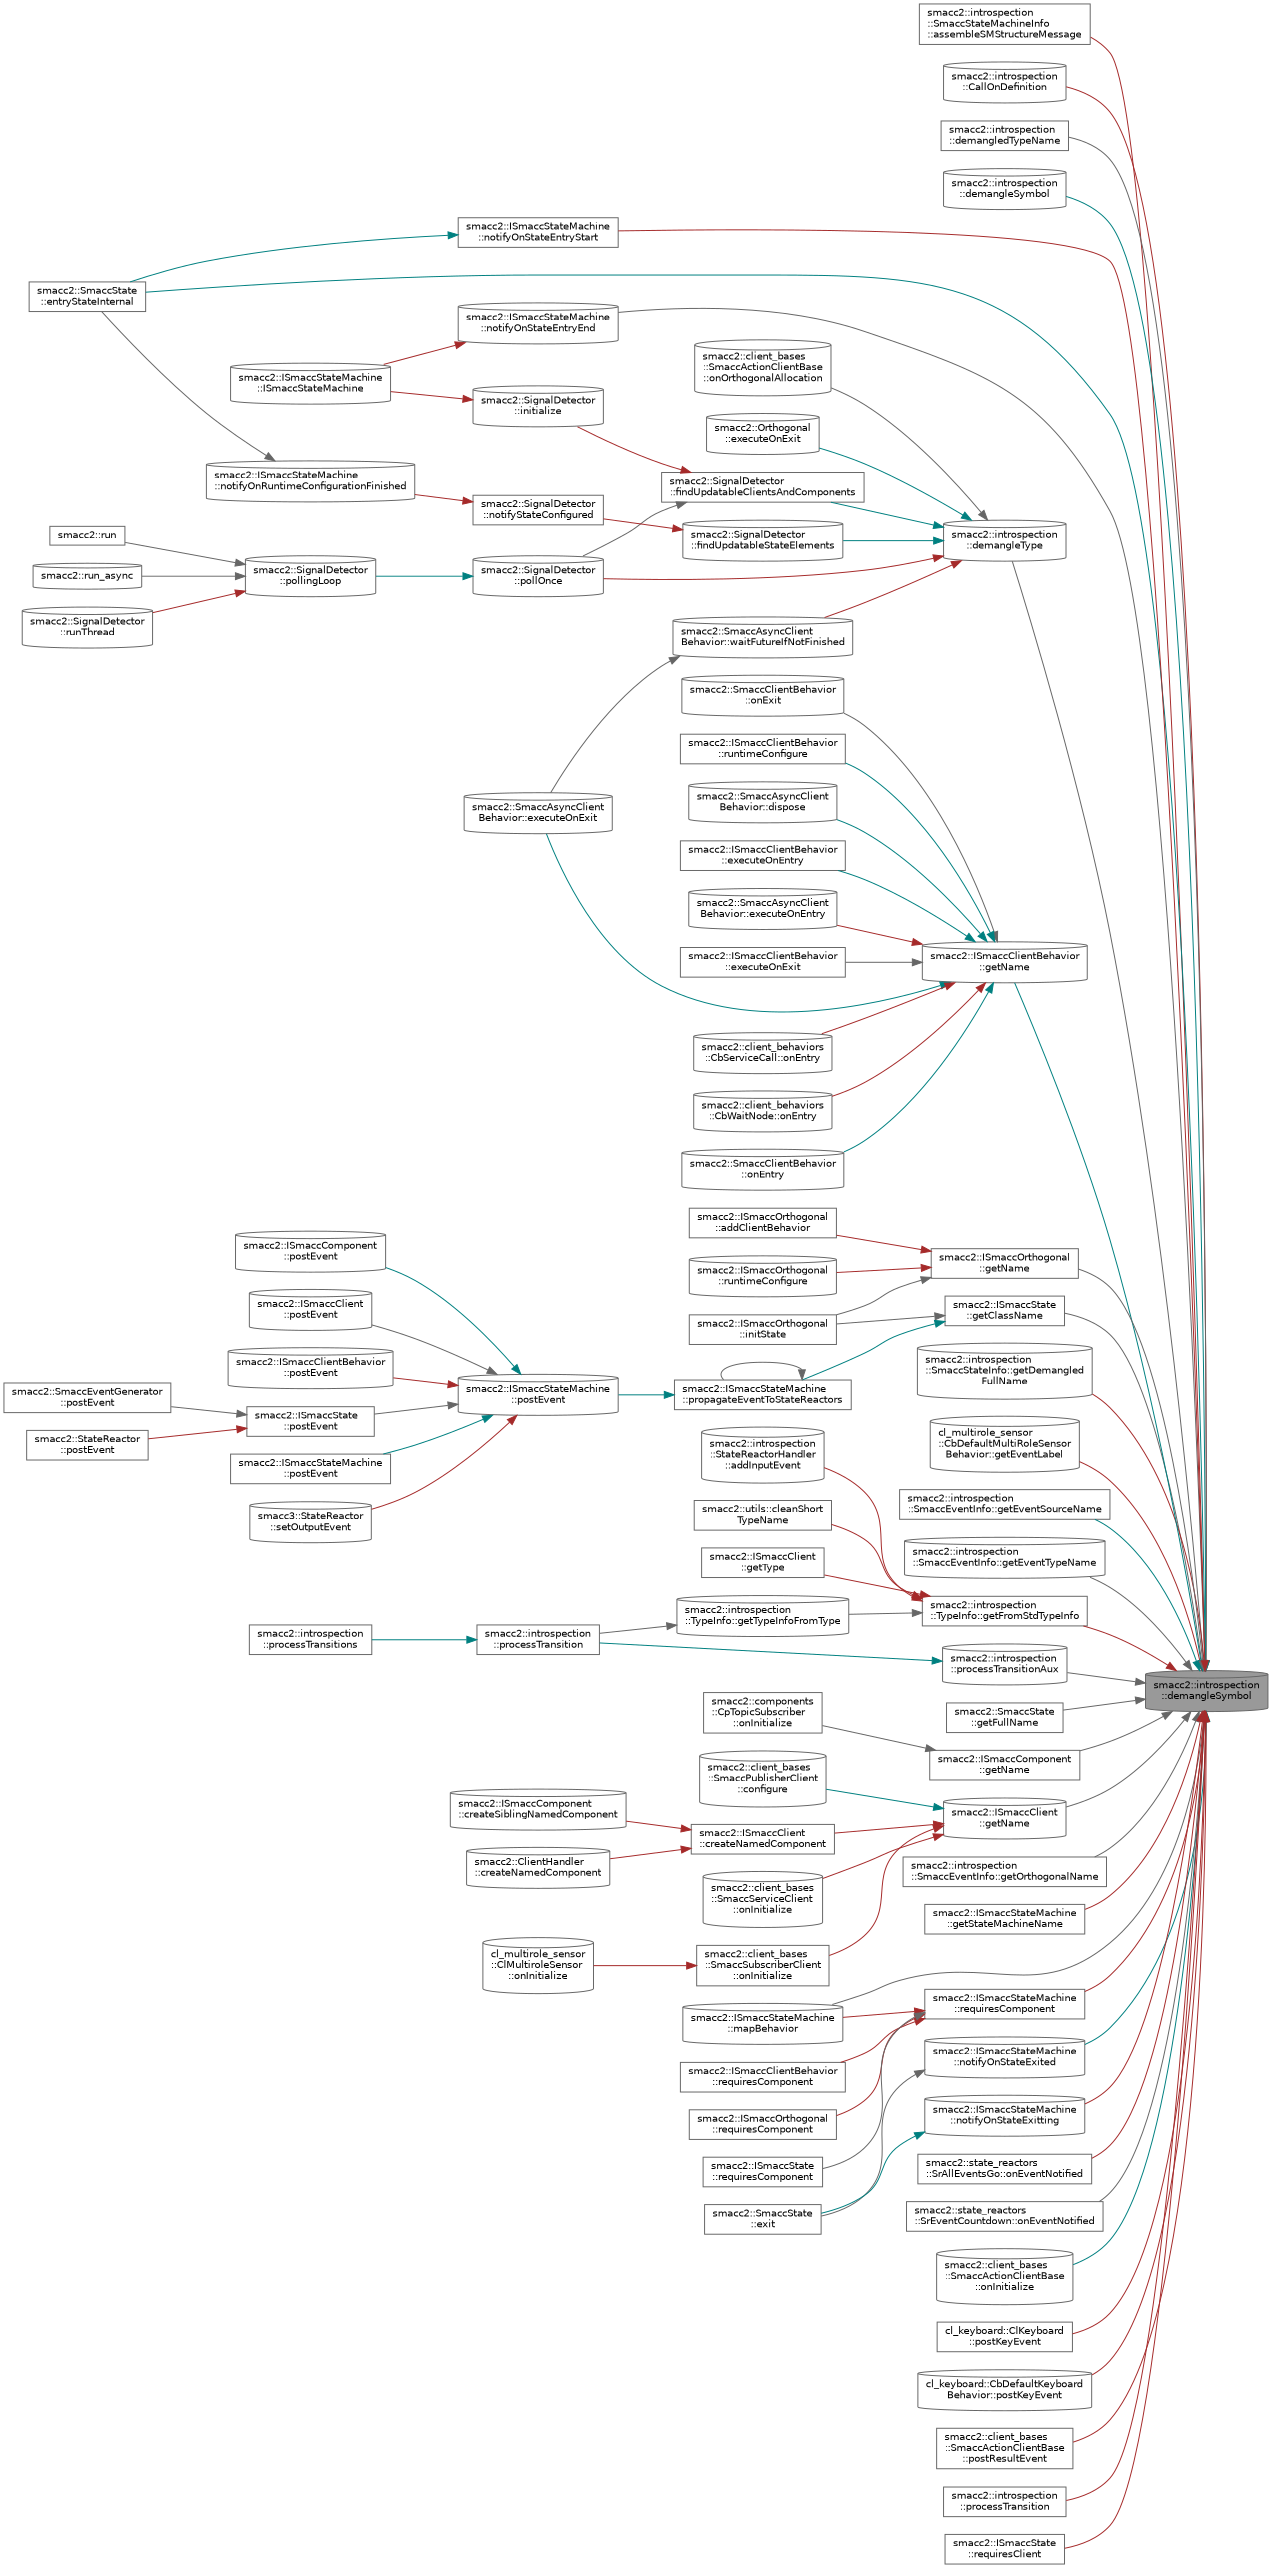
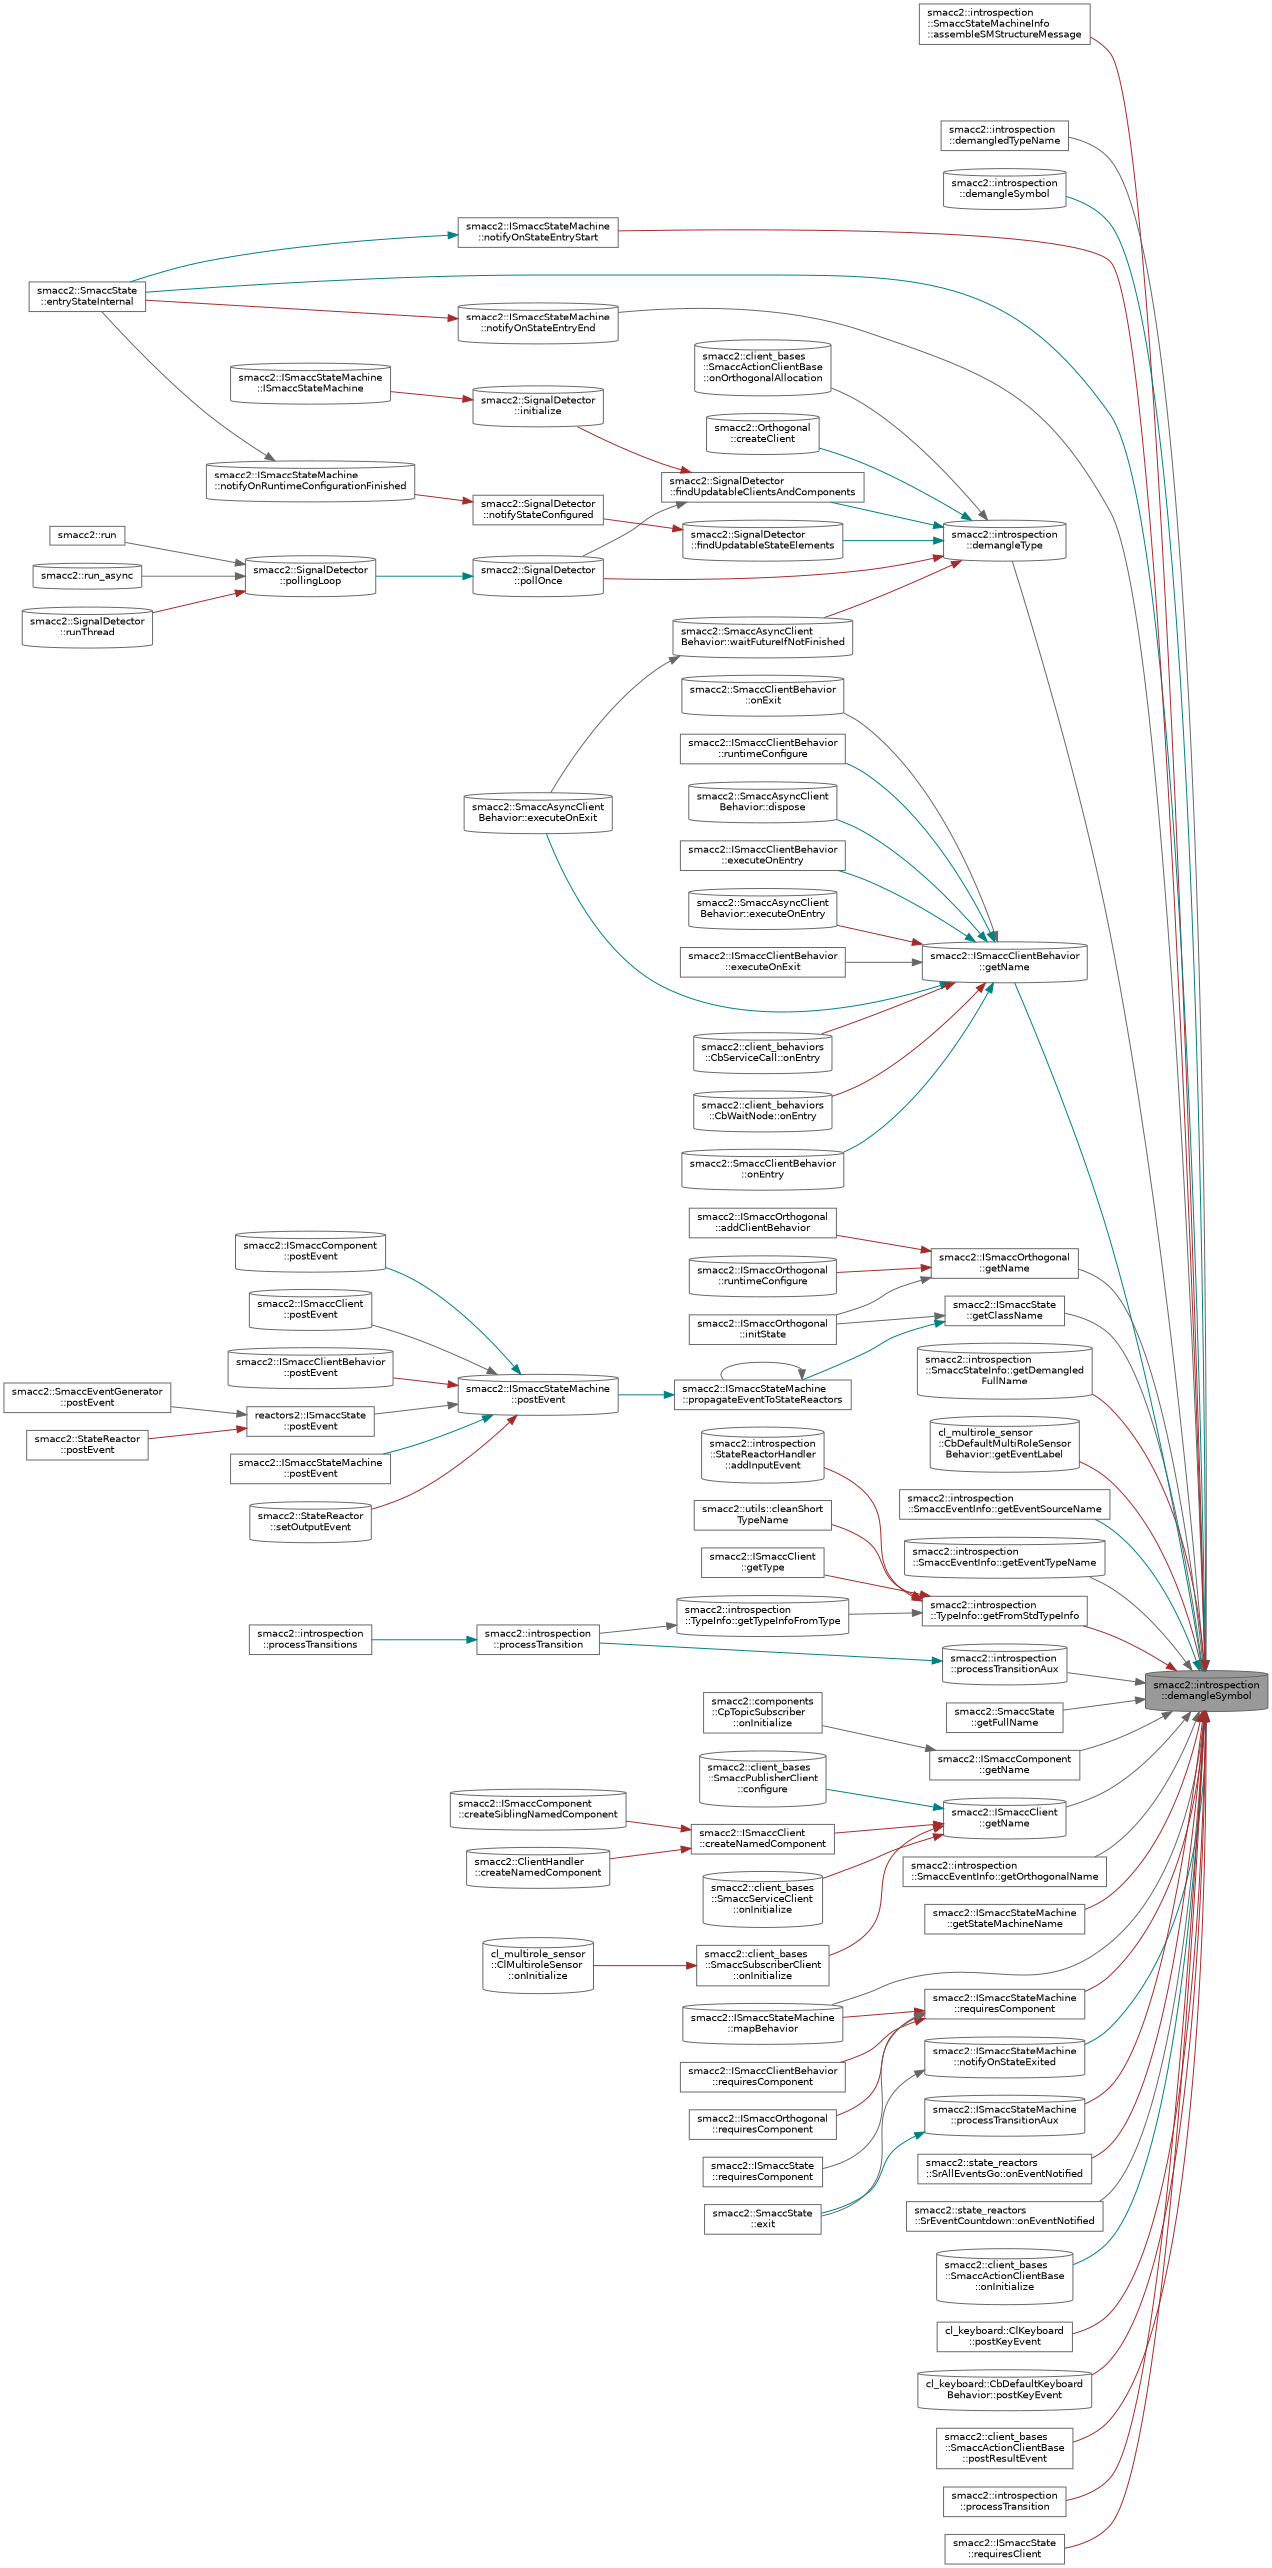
(1005, 82) -> none
(420, 355) -> (297, 309)
(763, 434) -> (763, 434)
(311, 1422) -> (311, 1422)
(311, 1522) -> (311, 1522)
(1005, 2116) -> (1005, 2116)
